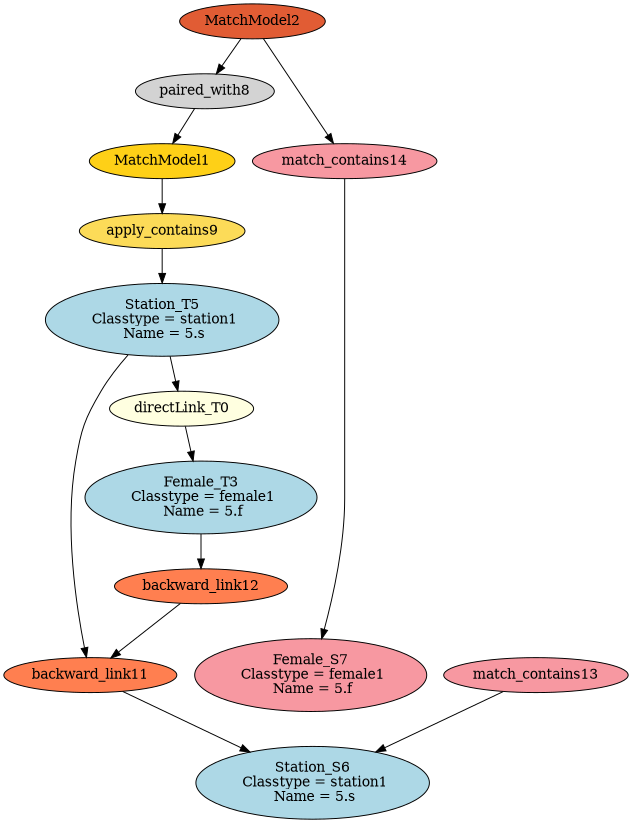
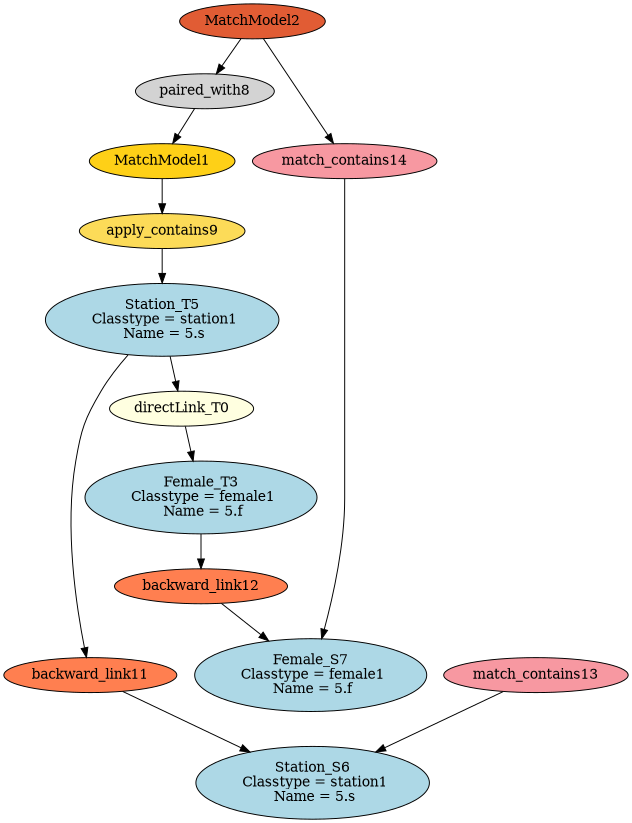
(150, 628) -> (241, 619)
(311, 675) -> (311, 675)
